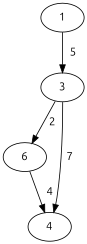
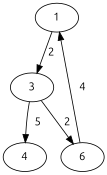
(70, 52) -> (50, 52)
(68, 157) -> (34, 122)
(36, 188) -> (70, 91)
